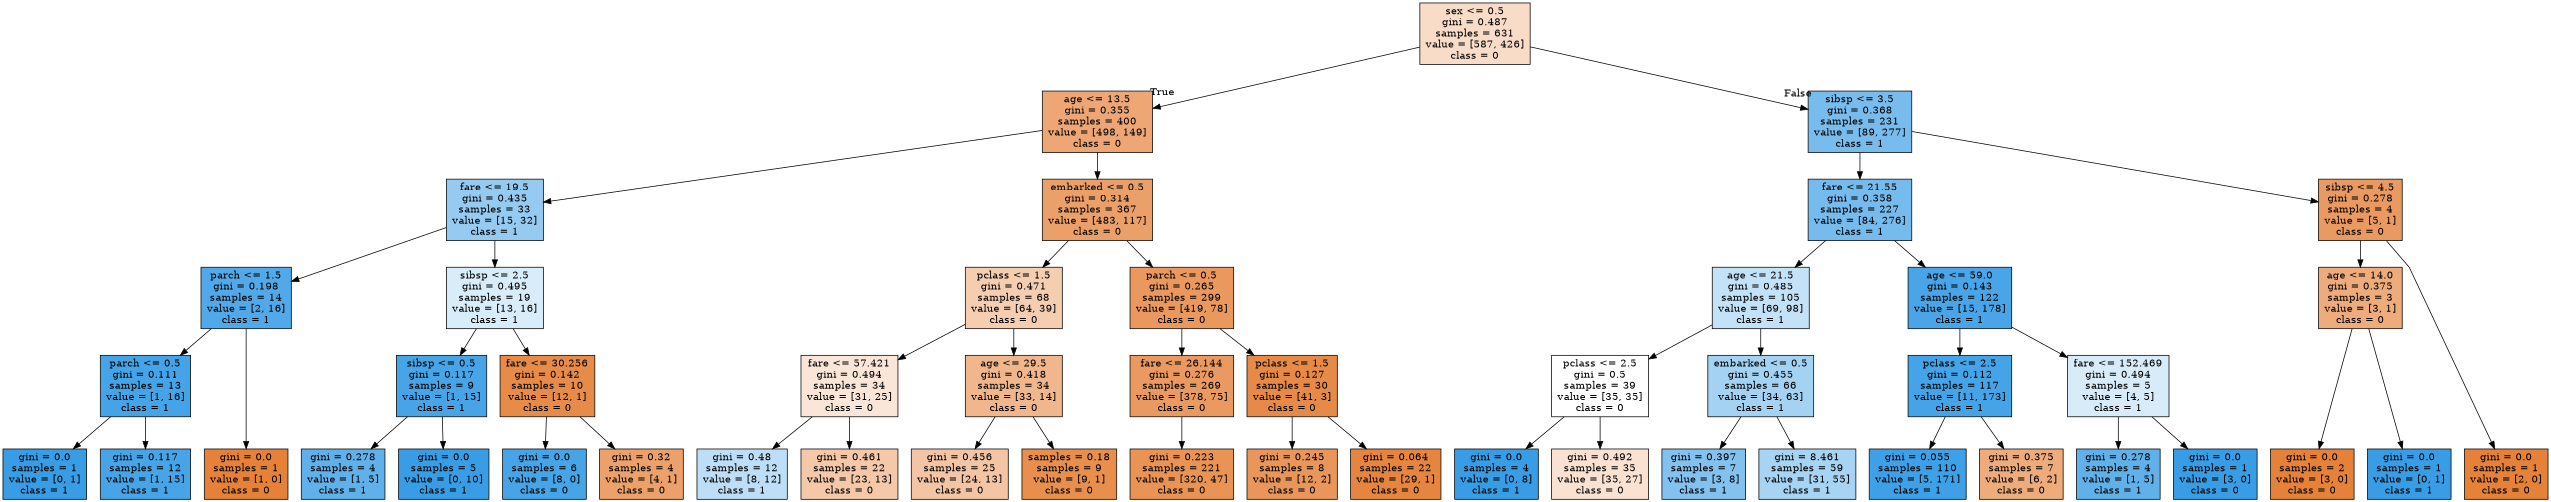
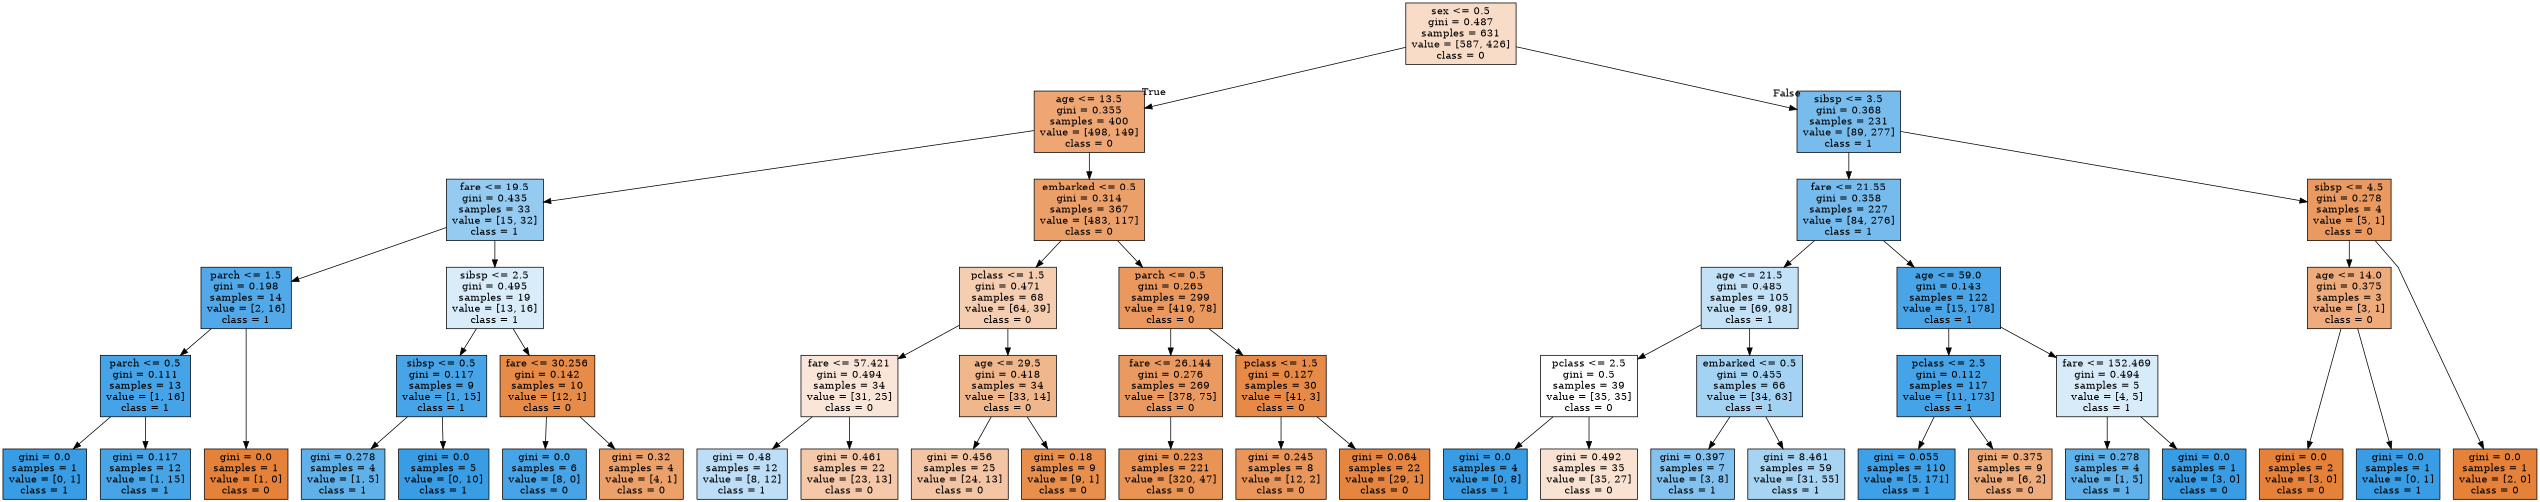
(1069, 474) -> (1063, 474)
(2021, 474) -> (2010, 474)
